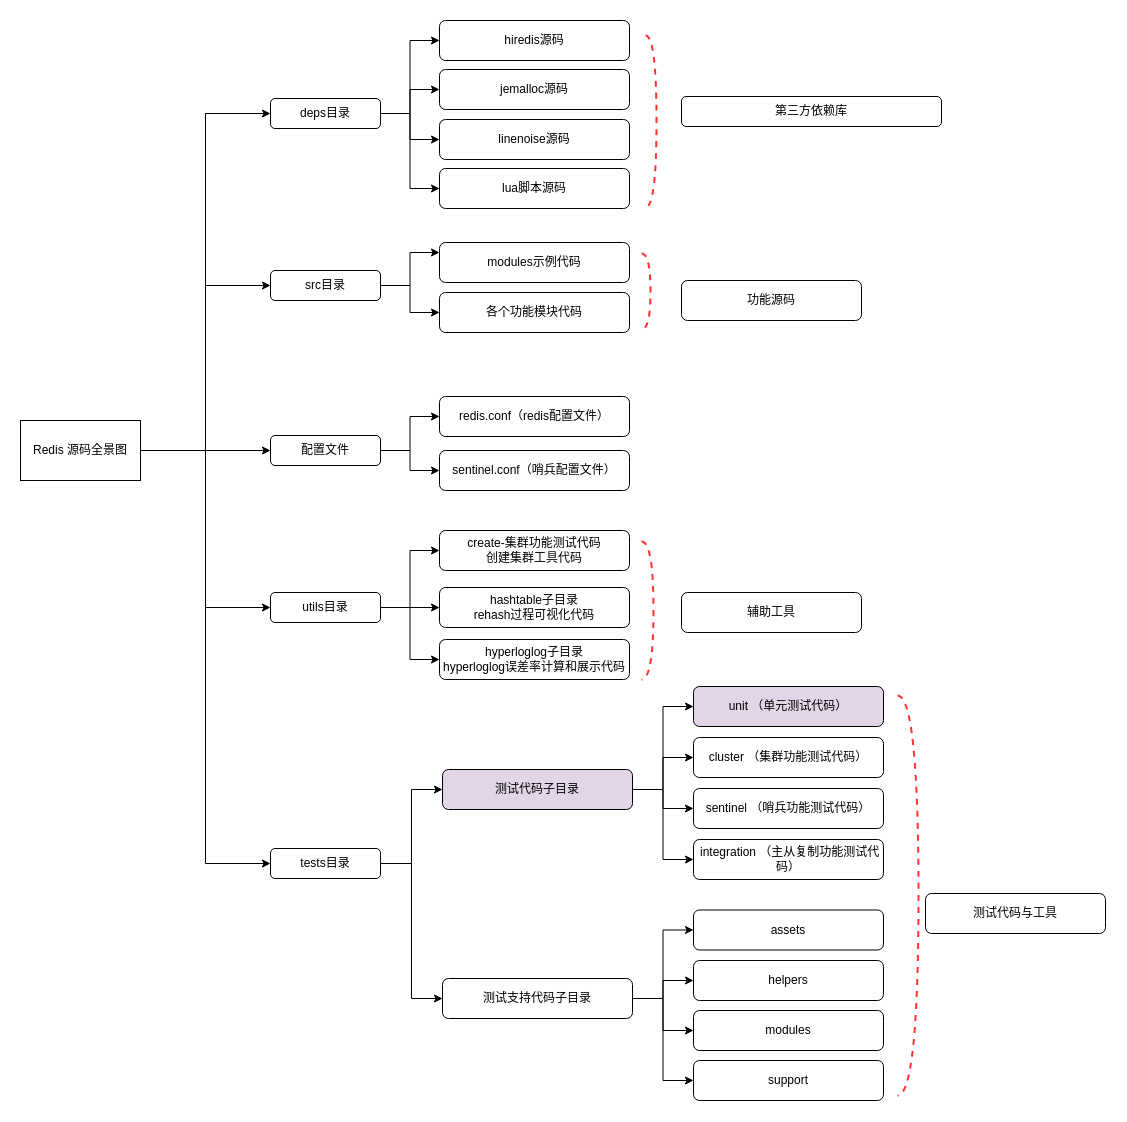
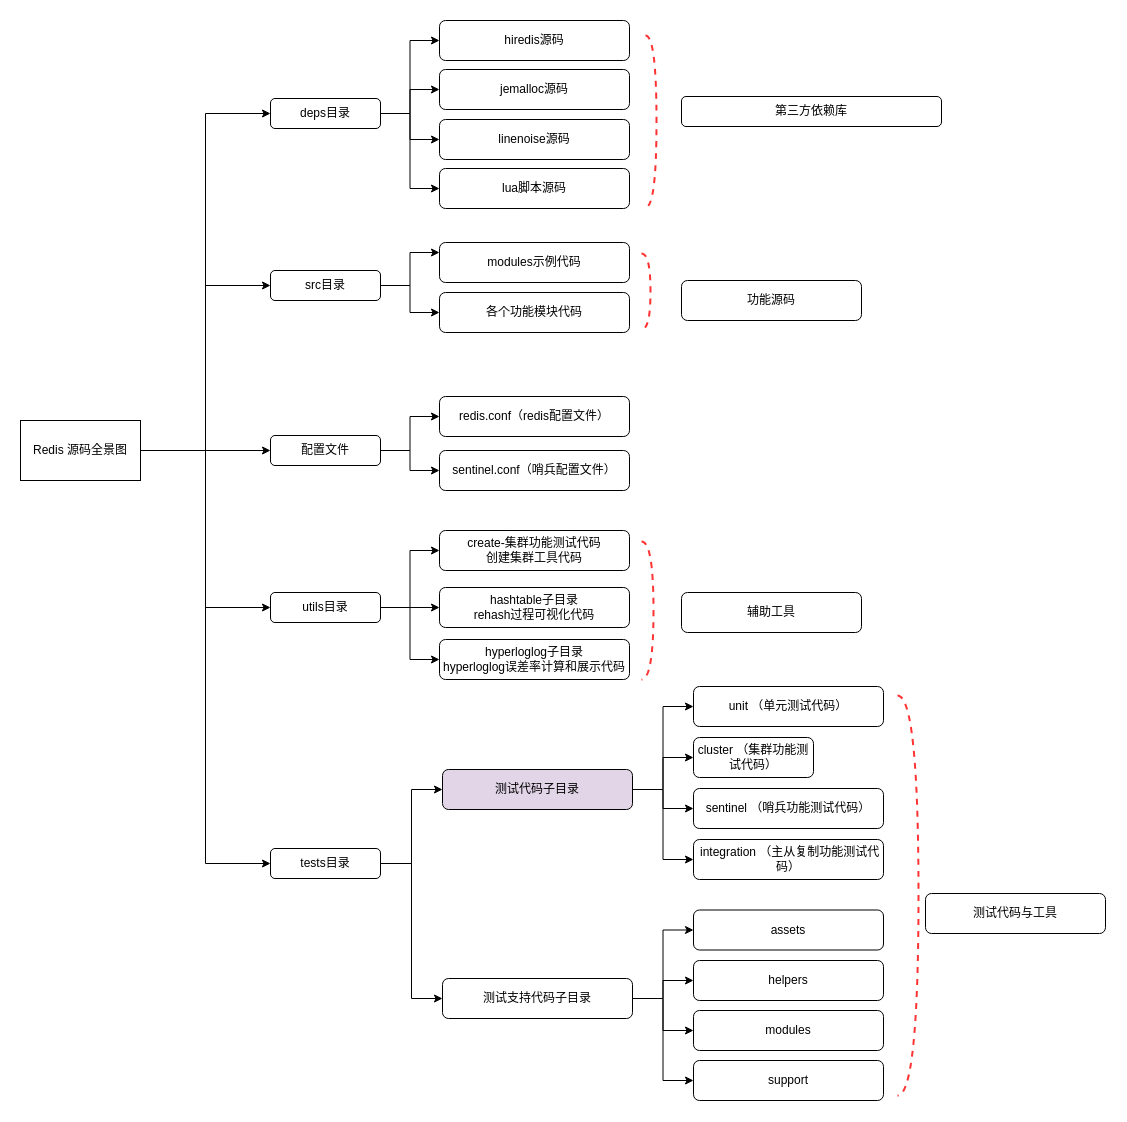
(789, 707) -> (789, 707)
(789, 758) -> (754, 758)
